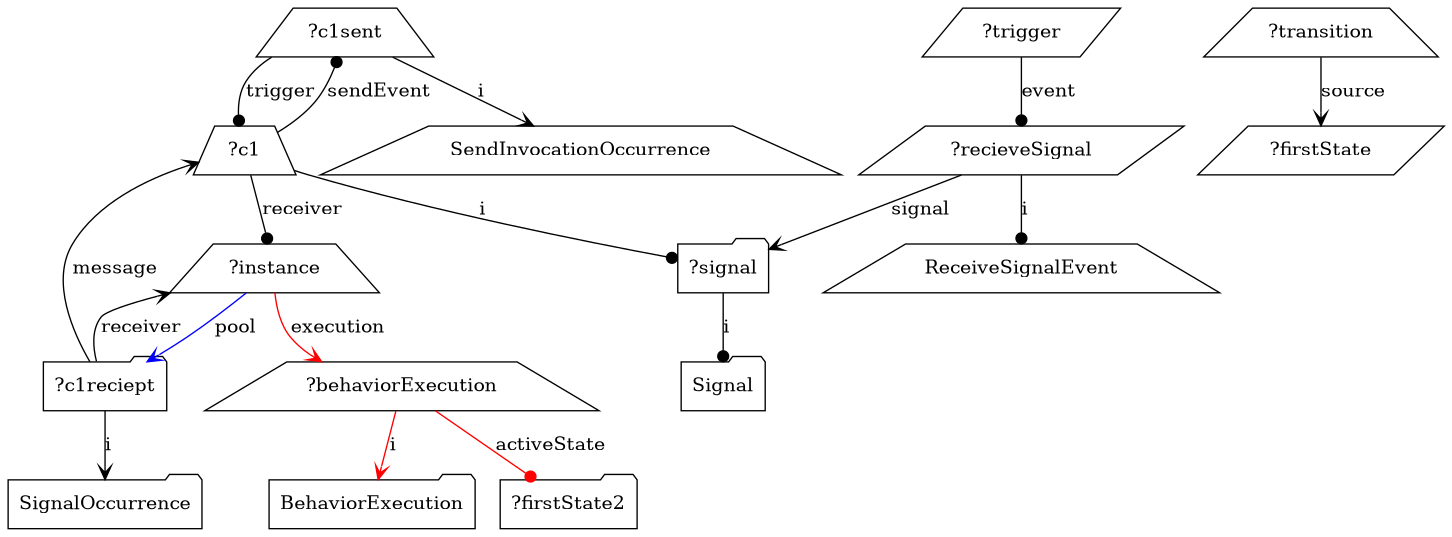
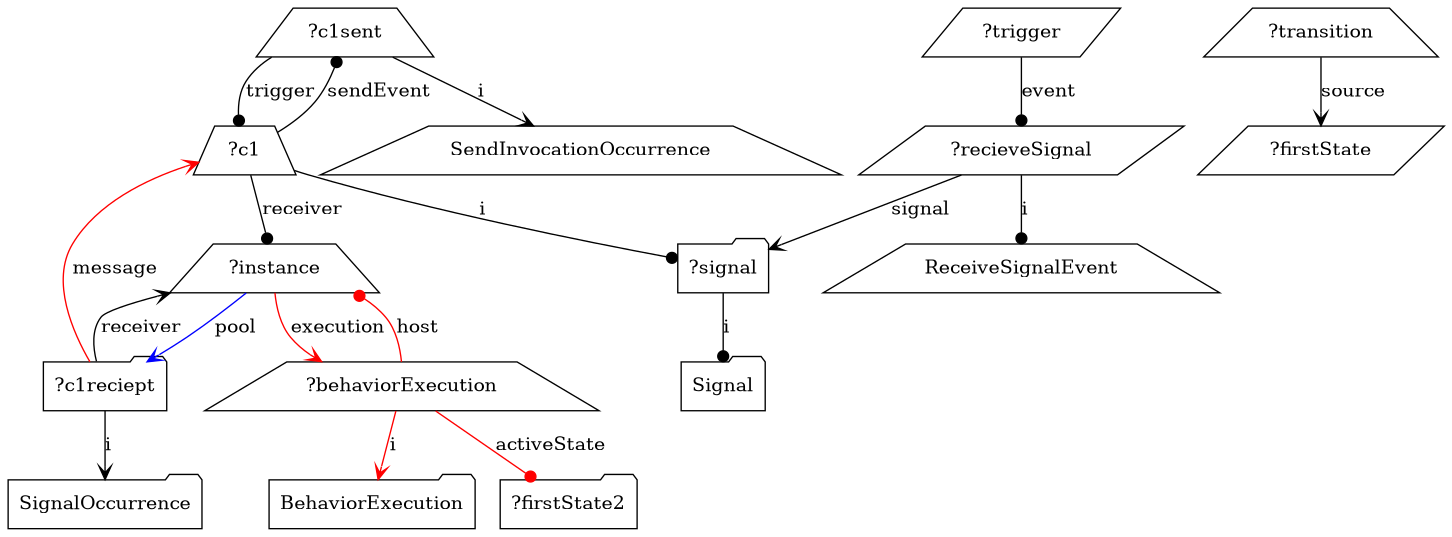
(77, 238) -> (77, 238)
none -> (391, 325)
